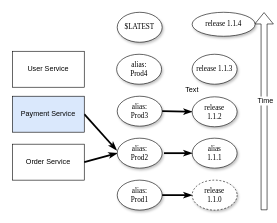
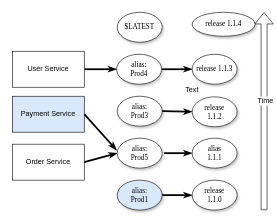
none -> (98, 69)
none -> (174, 69)
(140, 153) -> (140, 153)
(140, 195) -> (140, 195)
(215, 195) -> (215, 195)
